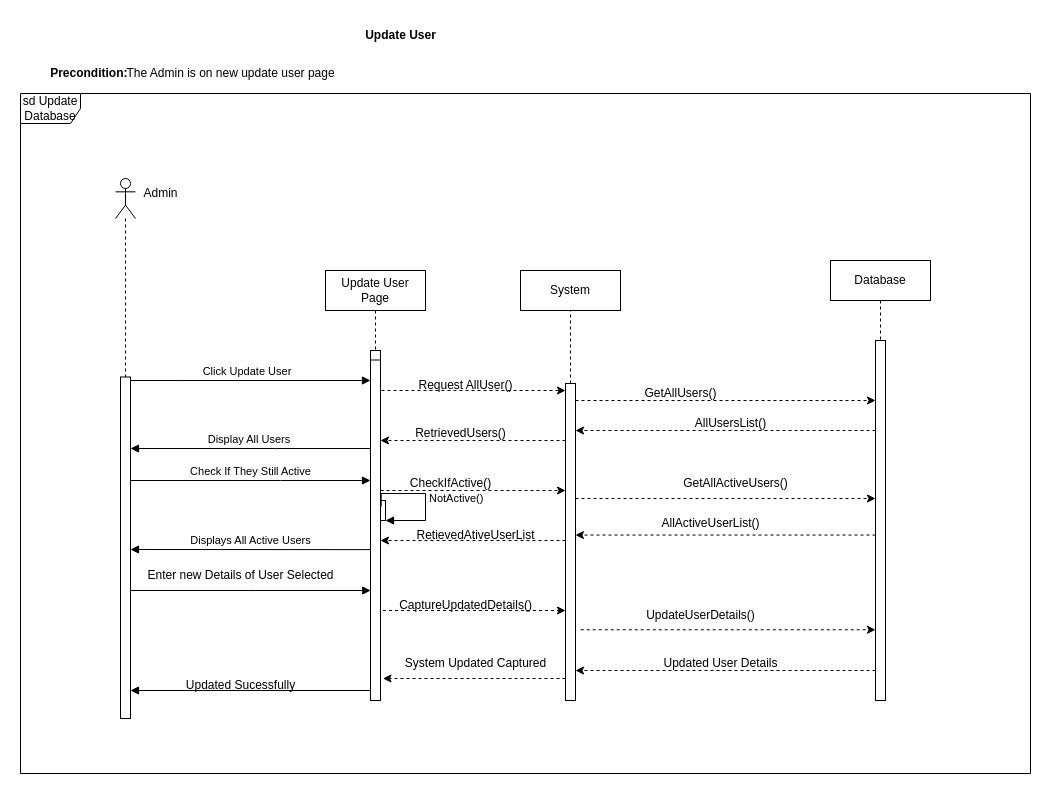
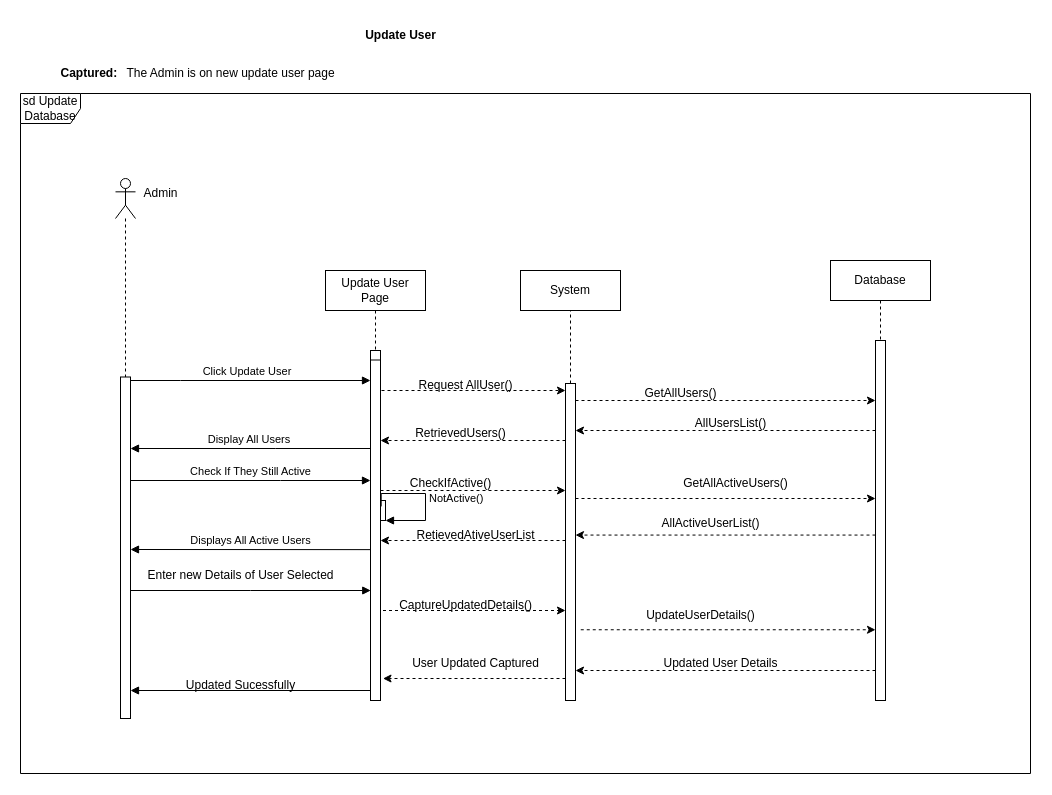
(91, 74) -> (91, 74)
(476, 664) -> (476, 664)
